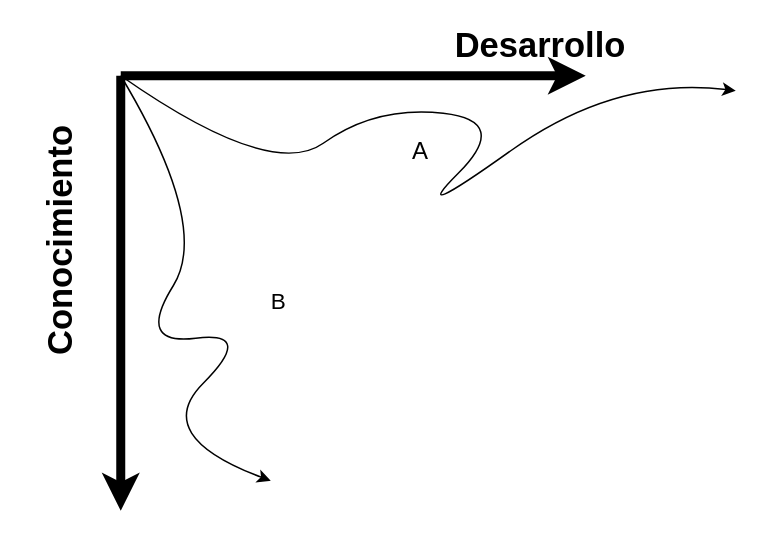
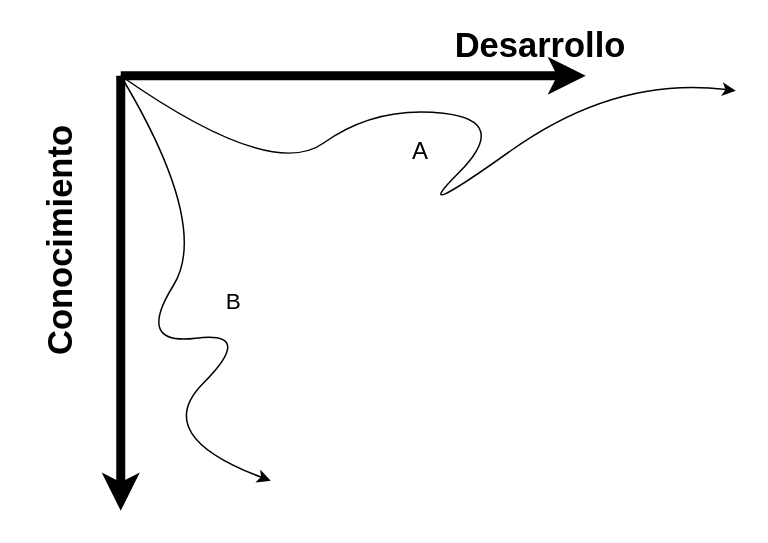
(278, 301) -> (233, 301)
